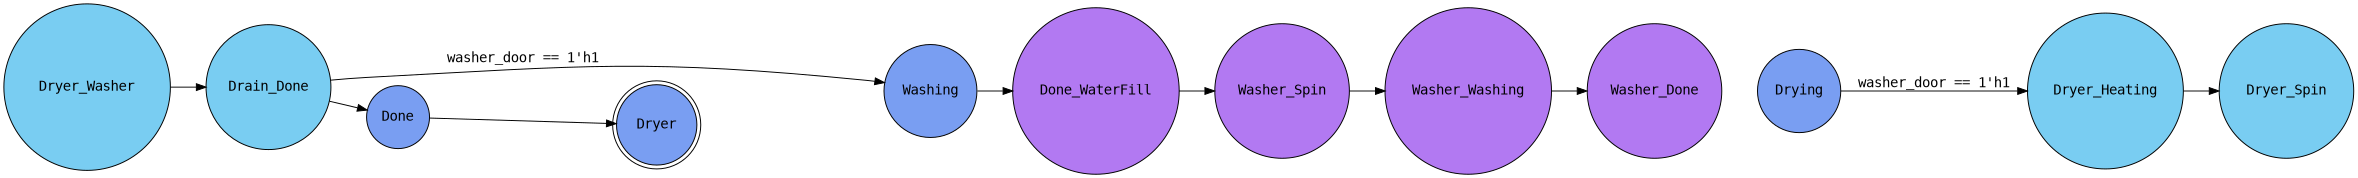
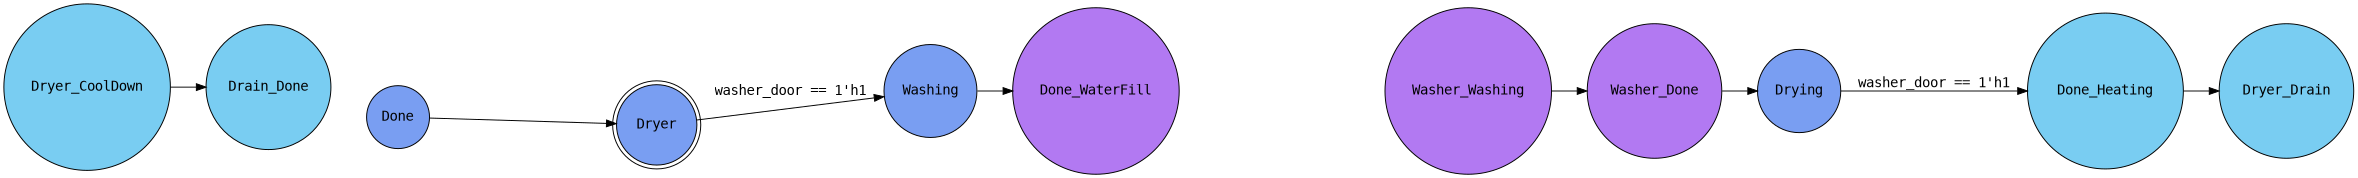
(603, 67) -> (785, 109)
(87, 87) -> (87, 87)
(1282, 91) -> none
none -> (1735, 91)
(2105, 91) -> (2105, 91)
(2286, 91) -> (2286, 91)
(344, 105) -> none
